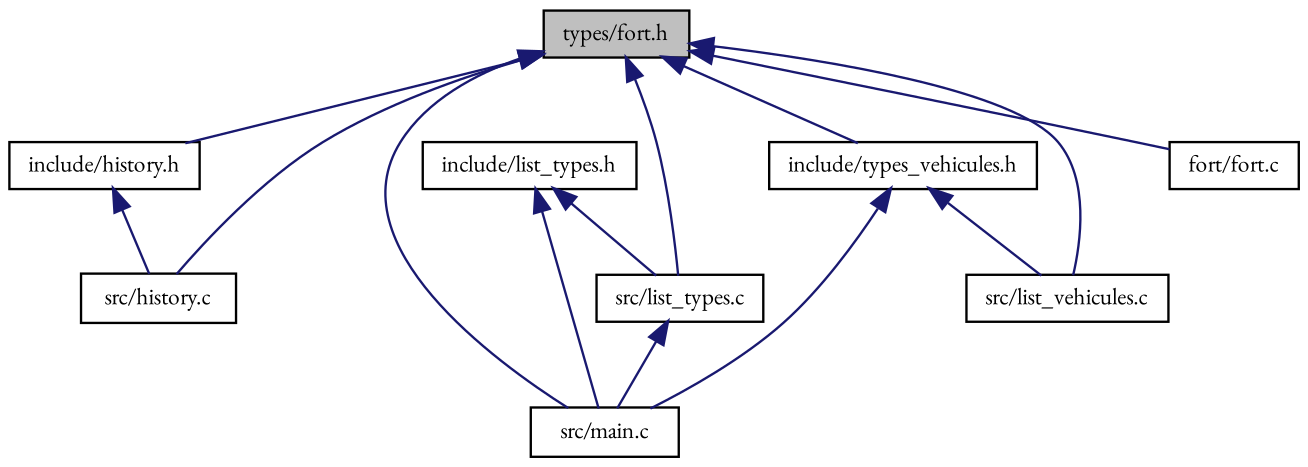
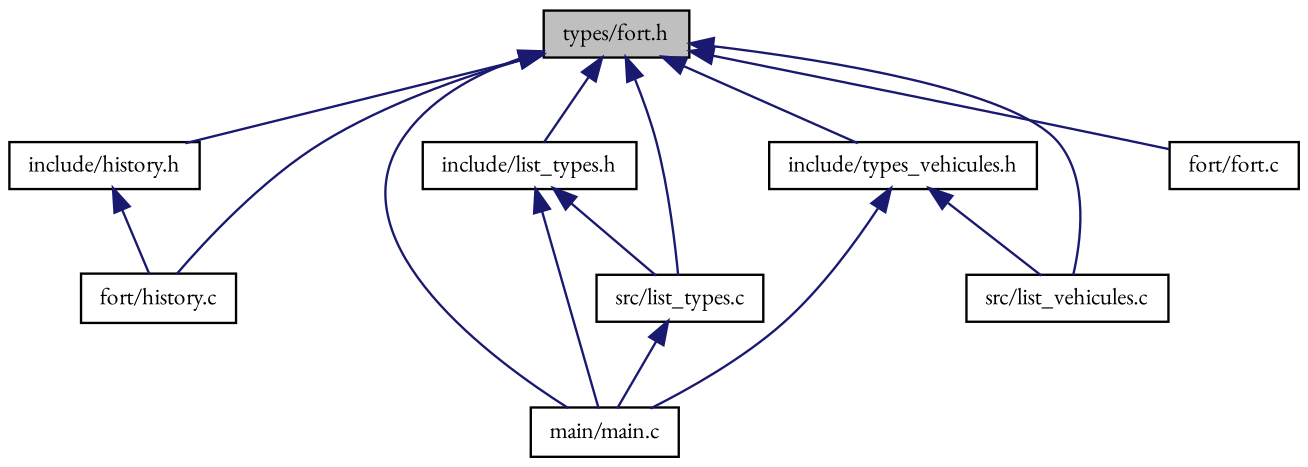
none -> (566, 110)
(159, 298) -> (159, 298)
(605, 432) -> (605, 432)
